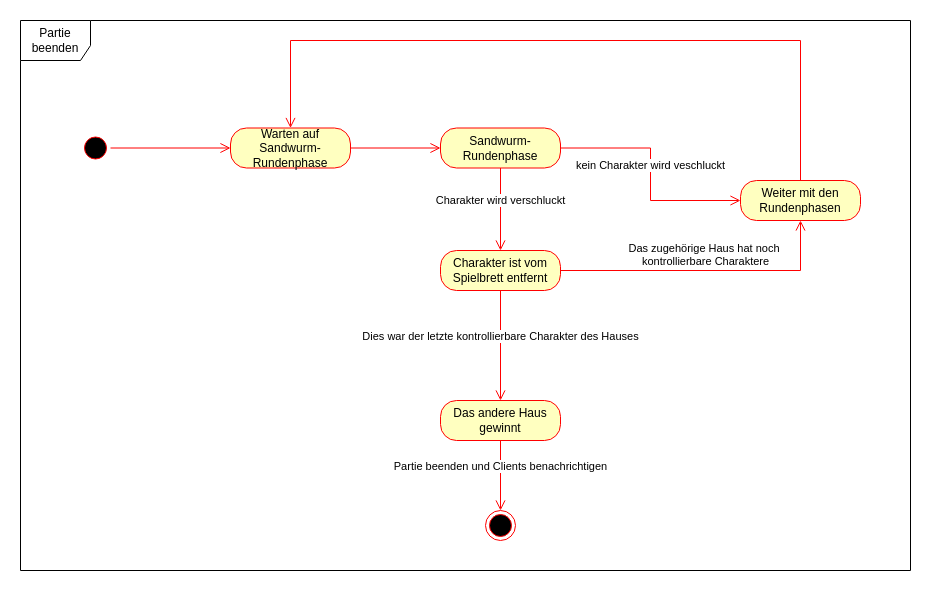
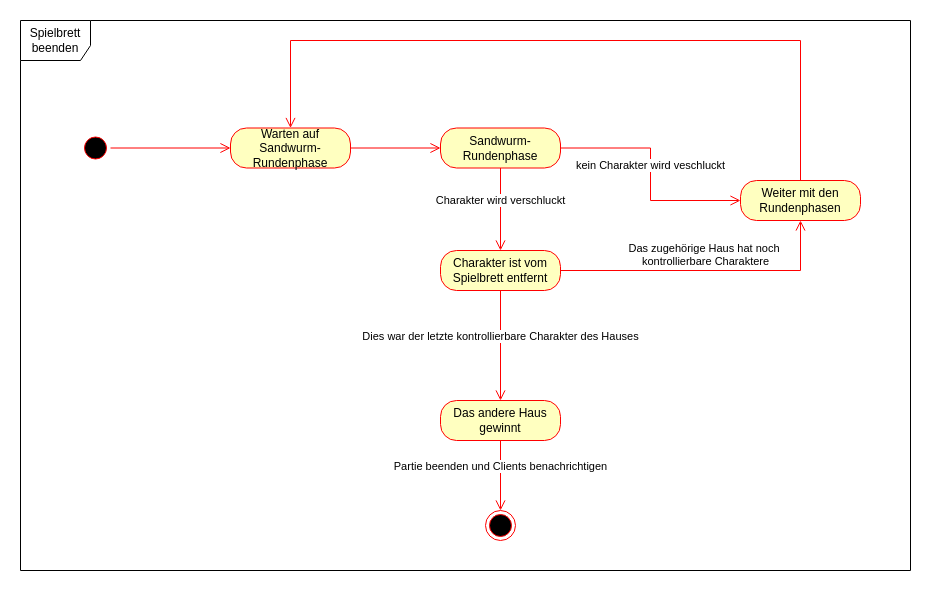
(56, 41) -> (56, 41)
